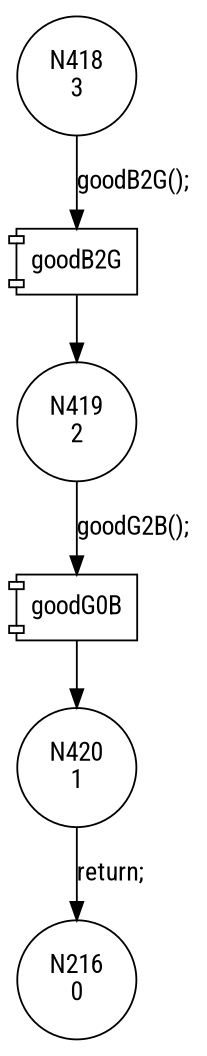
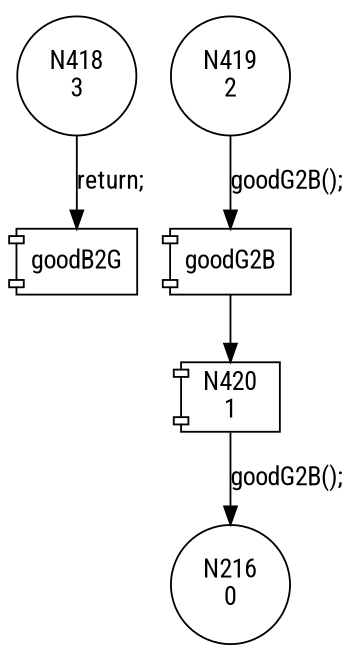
(134, 182) -> (111, 182)
(77, 319) -> none
(77, 607) -> (230, 262)
(77, 768) -> (230, 397)
(111, 874) -> (287, 478)
